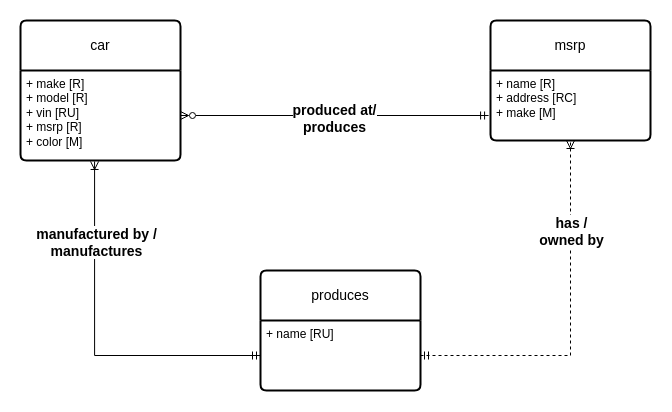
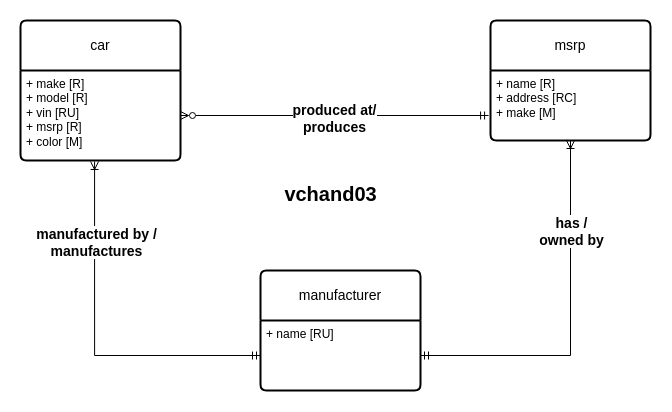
none -> (331, 194)
(341, 296) -> (341, 296)
(551, 356) -> (551, 356)
